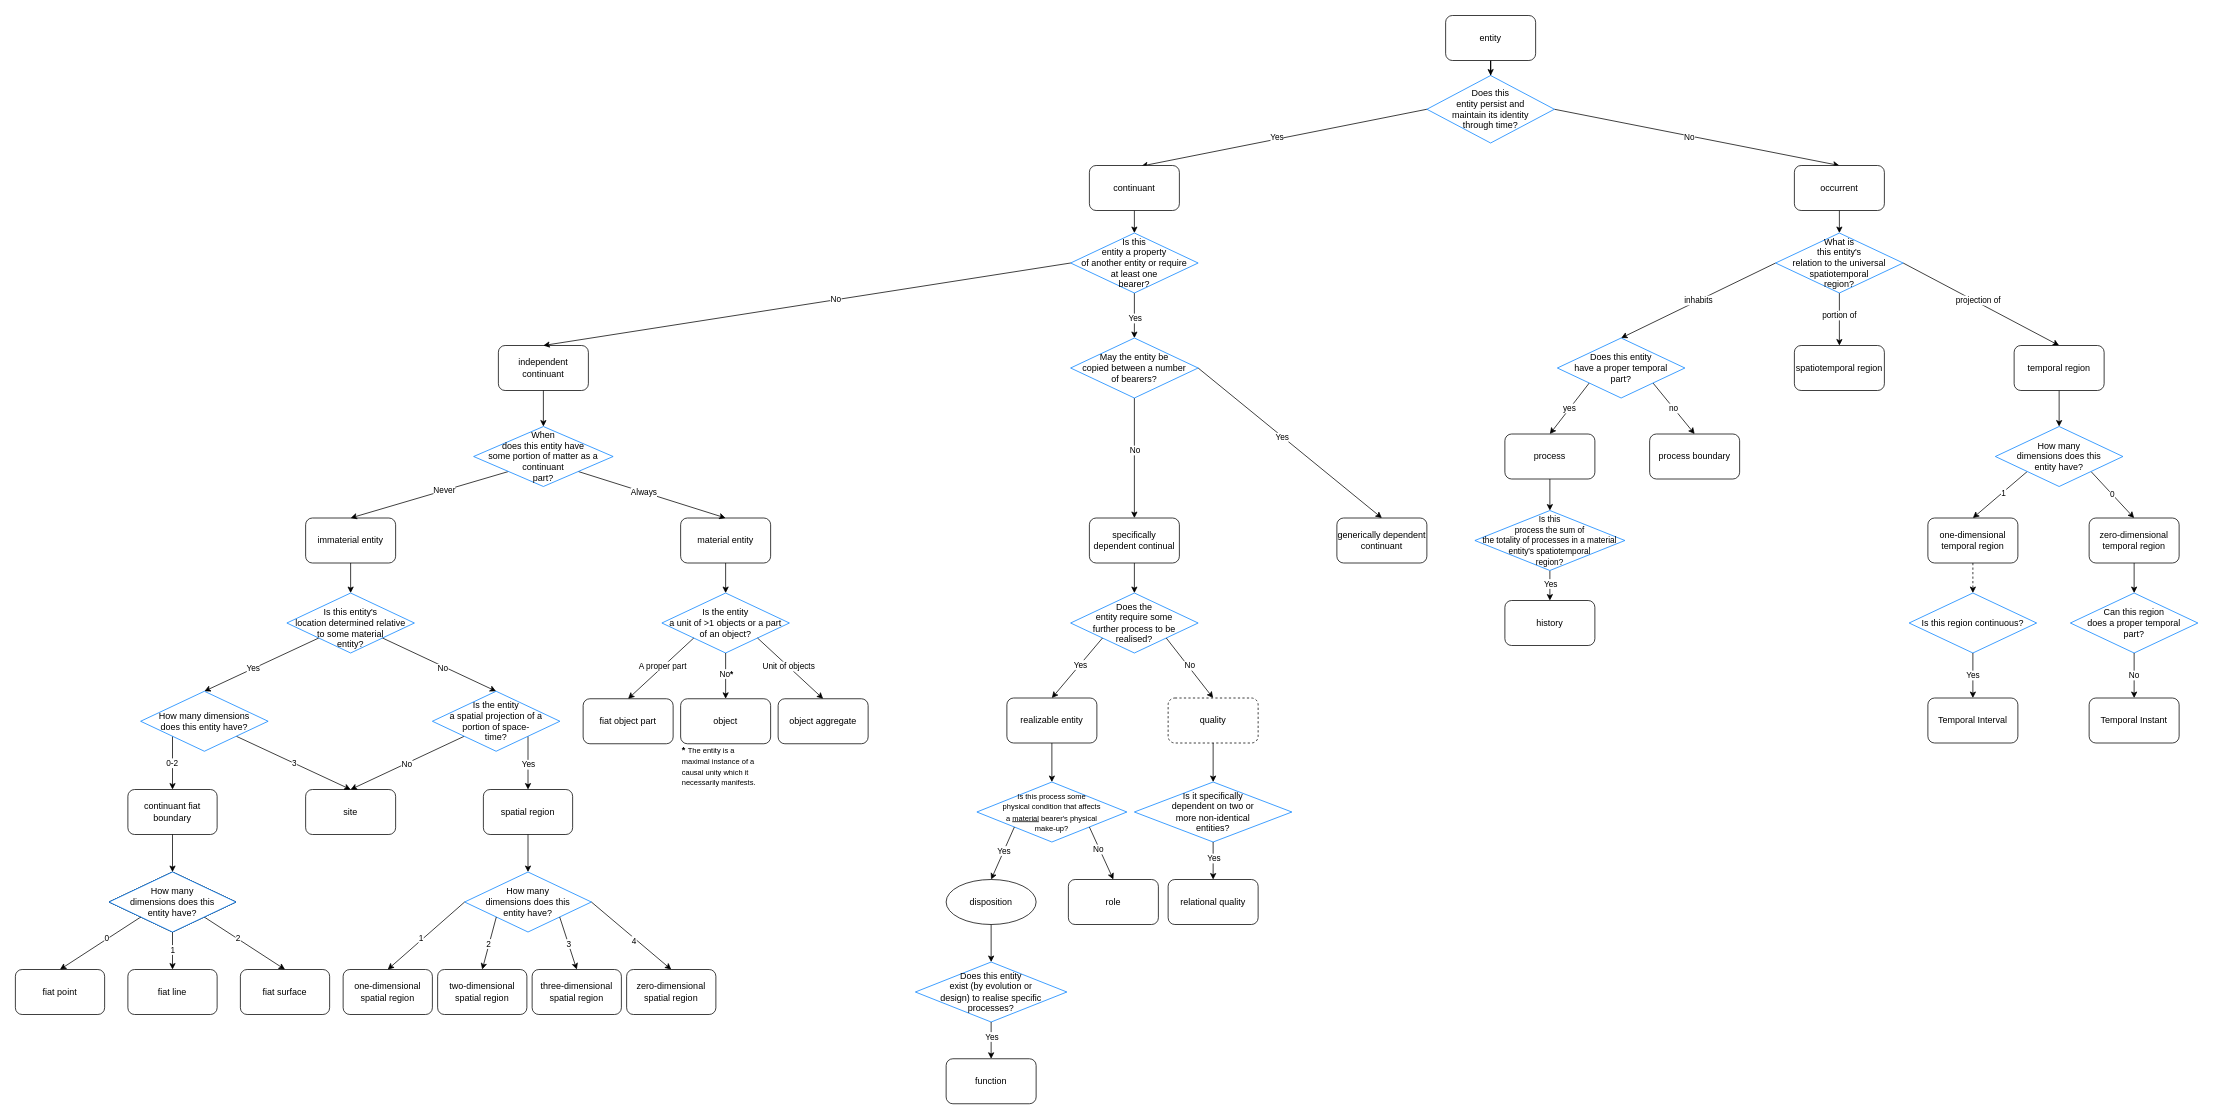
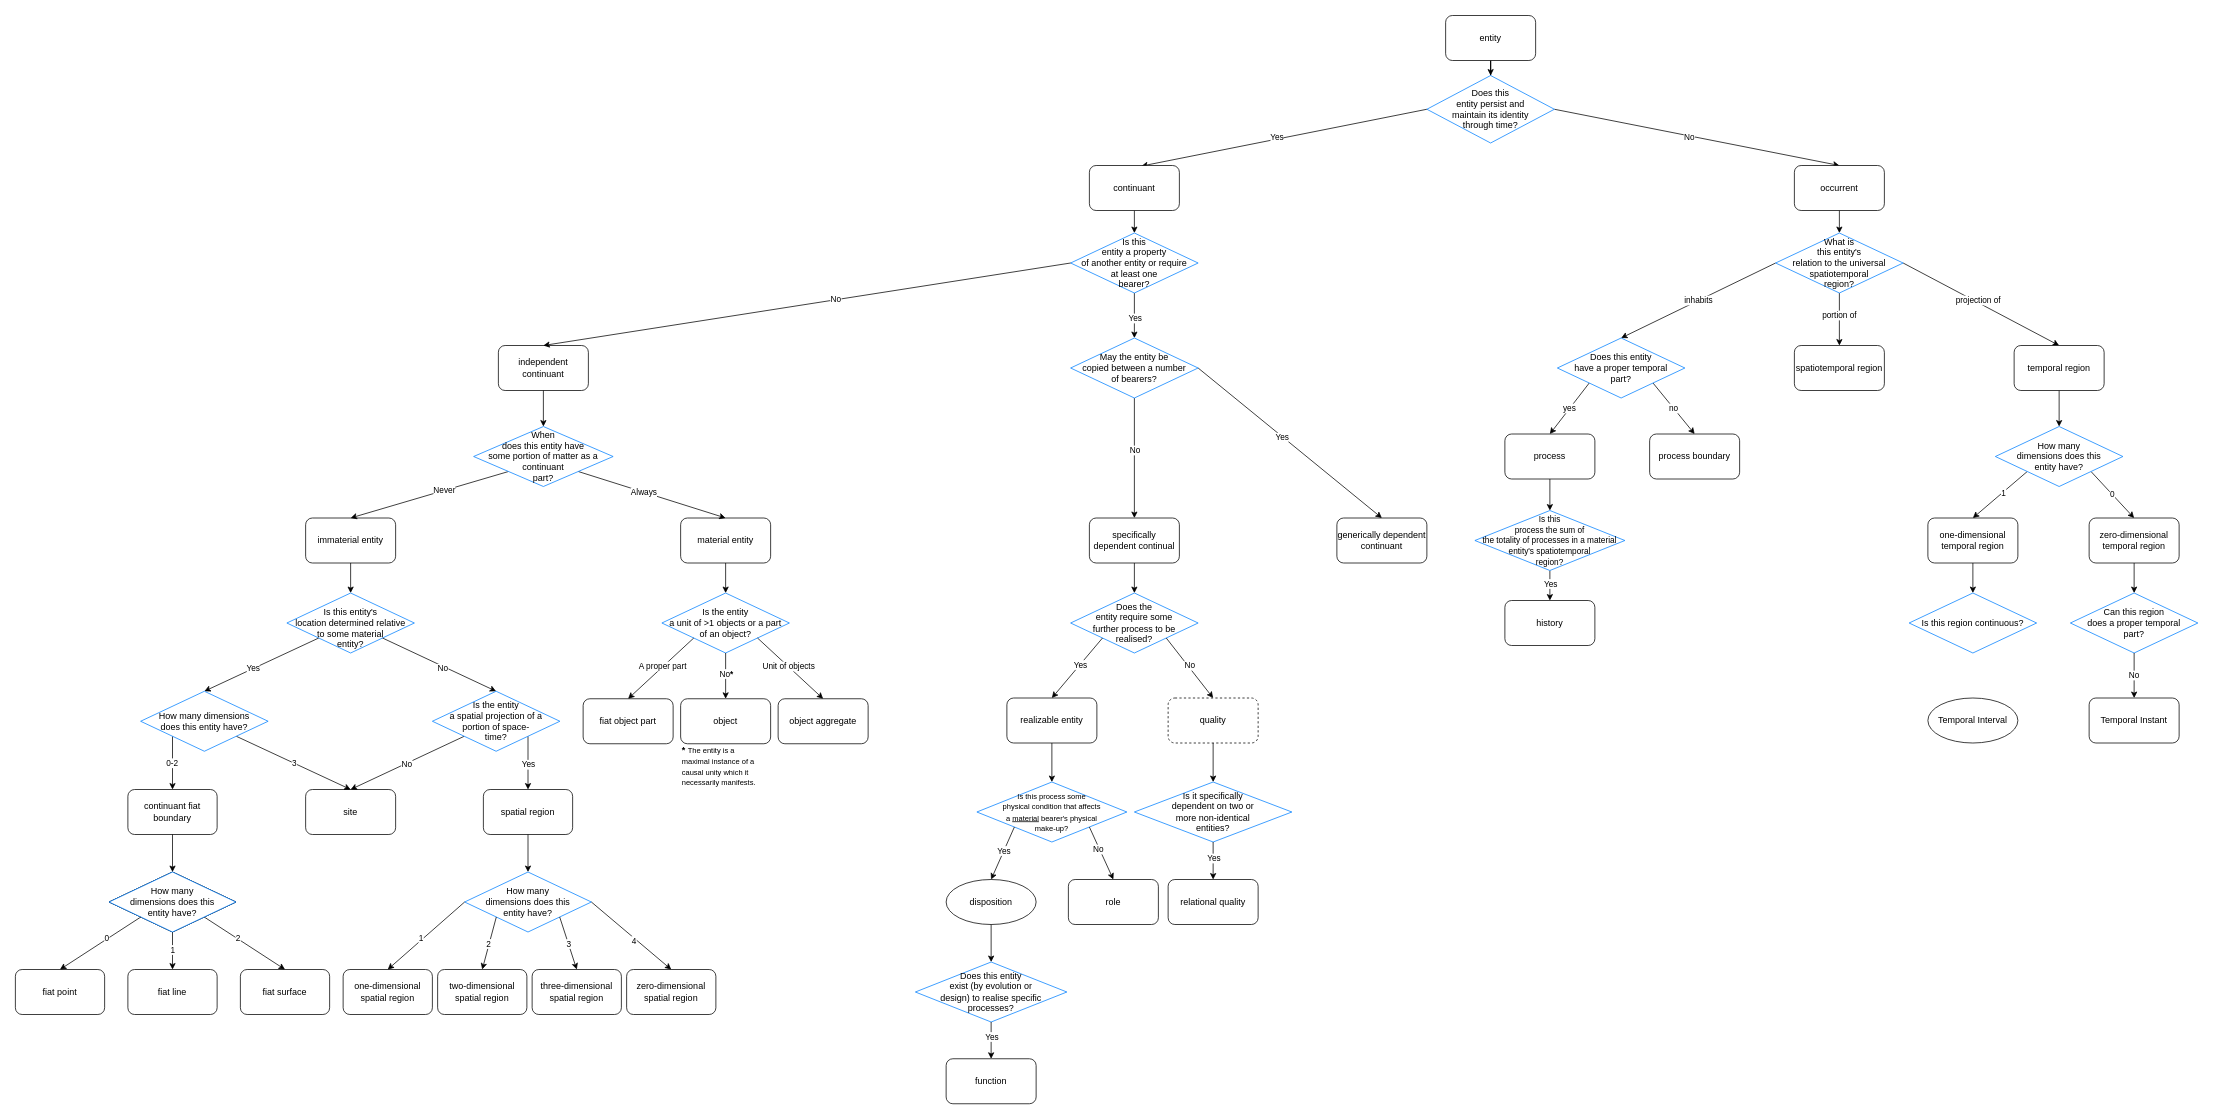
(1973, 575) -> (1973, 575)
(1973, 675) -> none
(1973, 720) -> (1973, 720)
